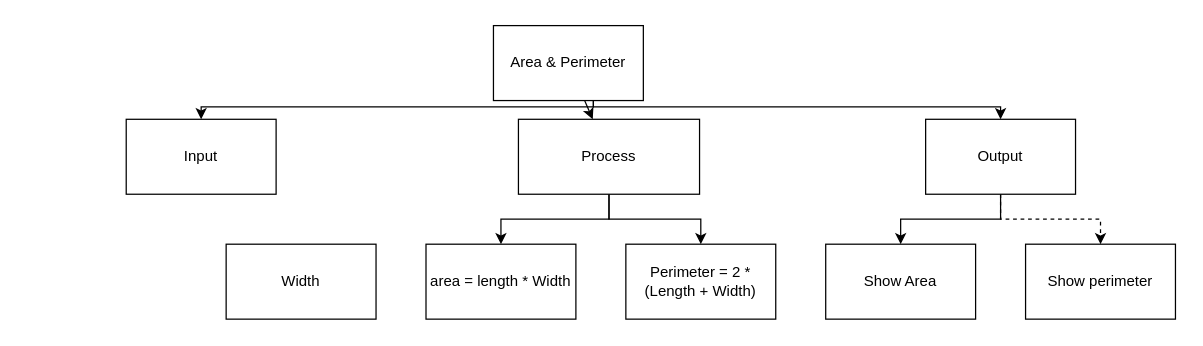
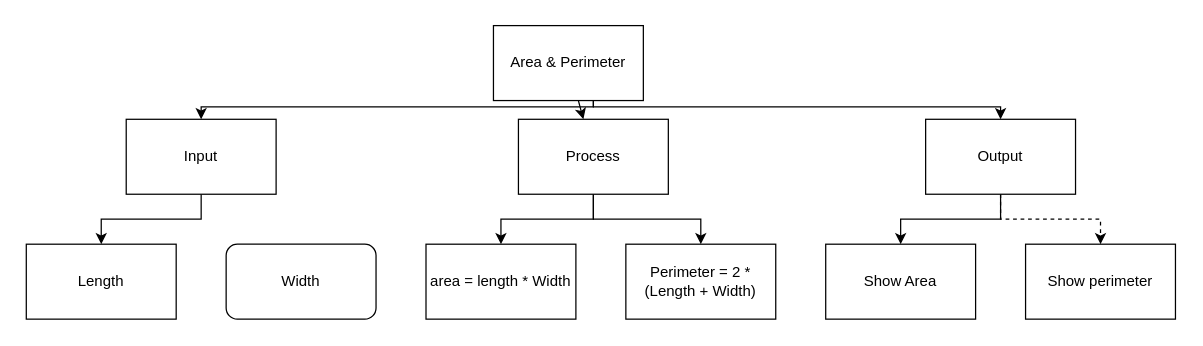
(609, 157) -> (593, 157)
none -> (155, 219)
none -> (101, 282)
(301, 282) -> (301, 282)
